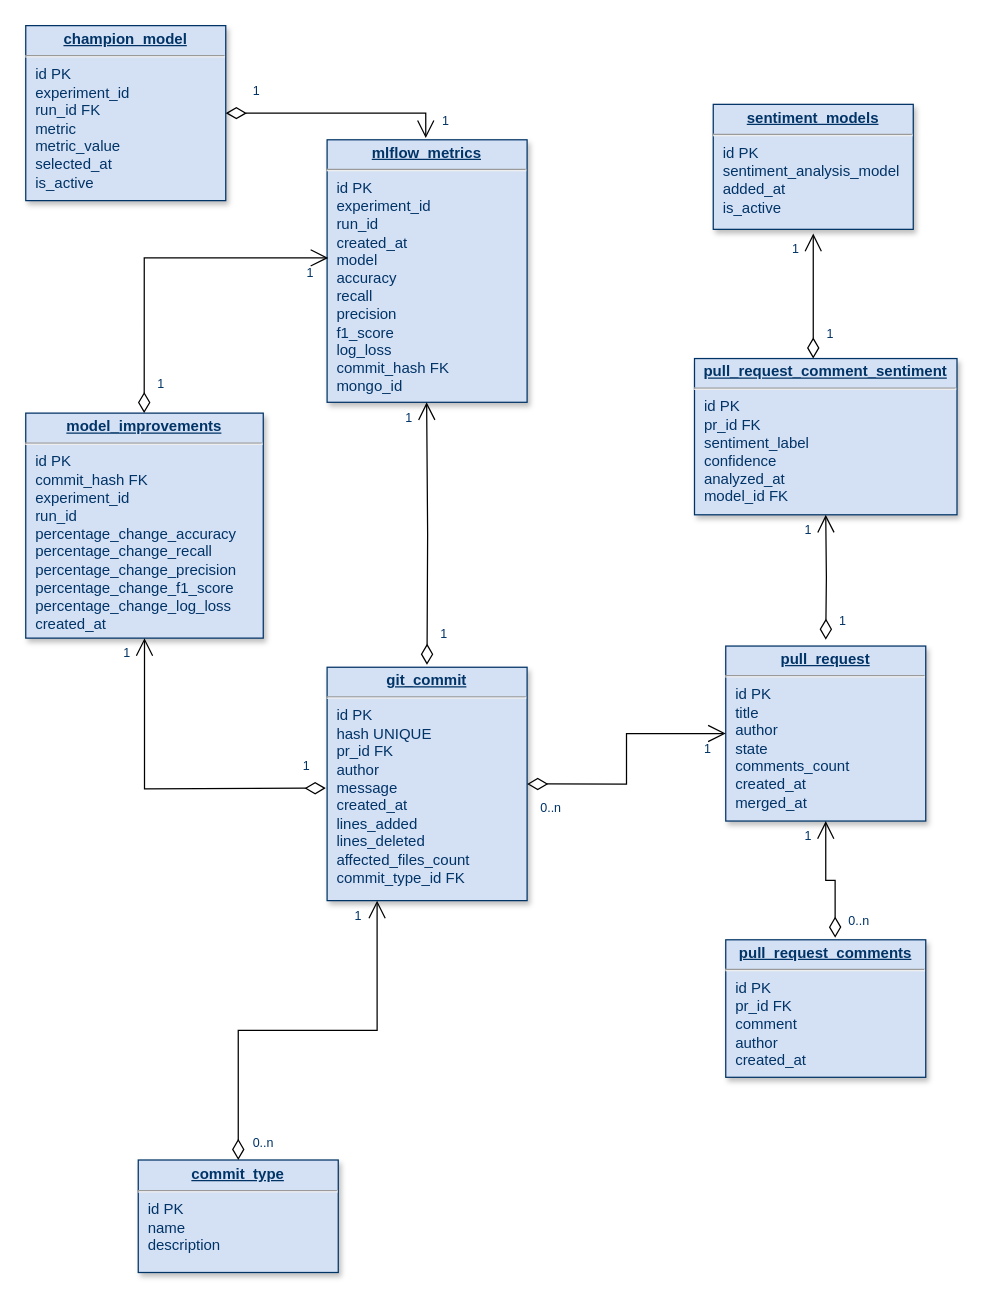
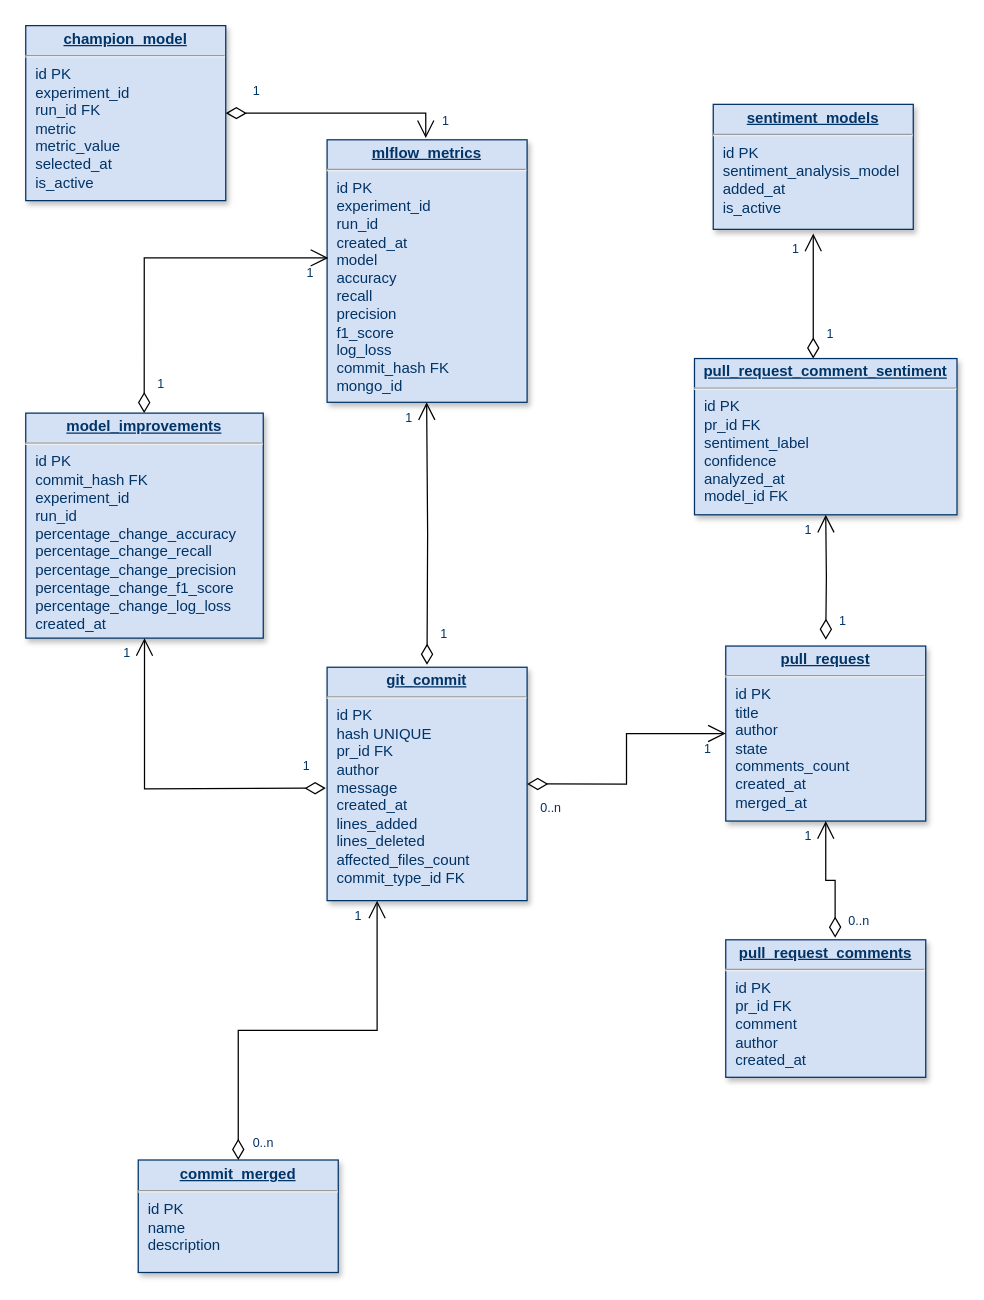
(182, 1197) -> (191, 1197)
